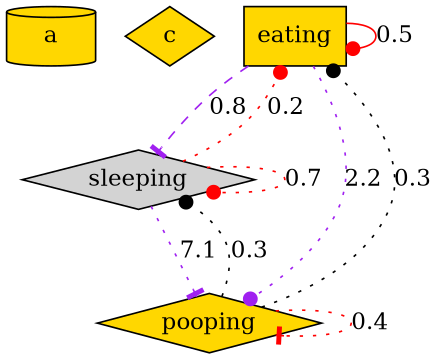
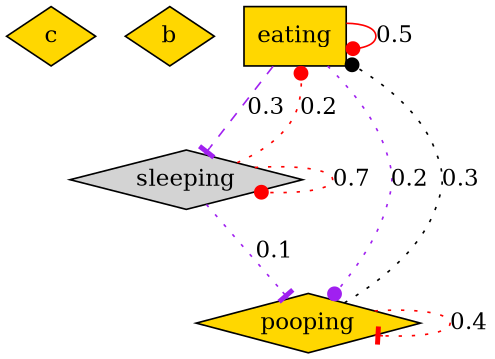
(51, 36) -> none
none -> (170, 36)
(228, 108) -> (266, 108)
(364, 180) -> (410, 180)
(227, 245) -> none
(199, 251) -> (274, 251)
